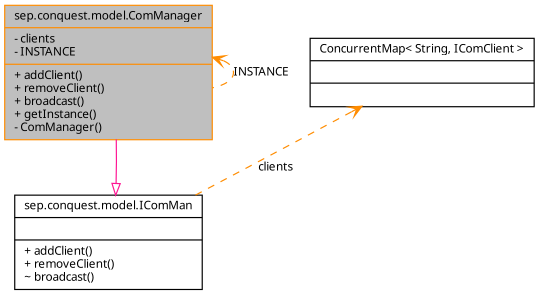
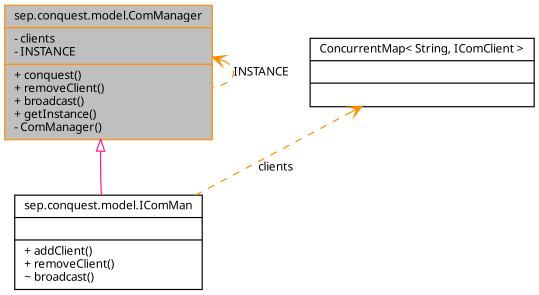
(48, 75) -> (48, 75)
(116, 161) -> (101, 173)
